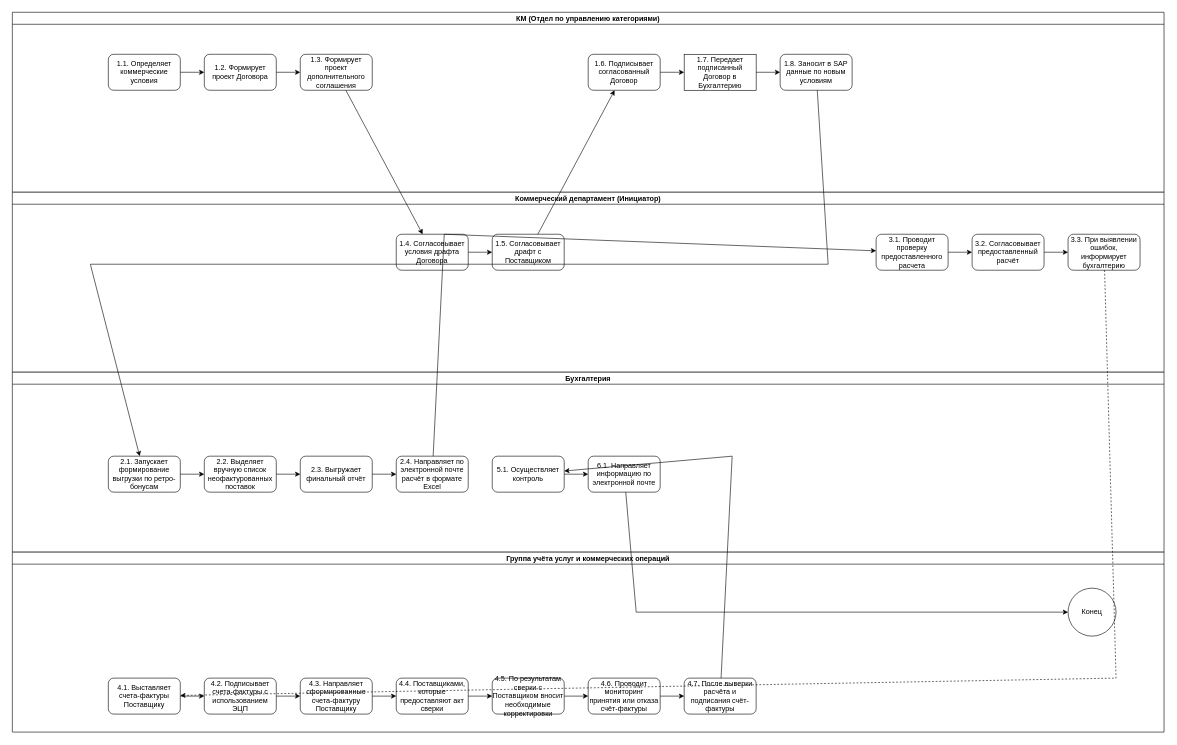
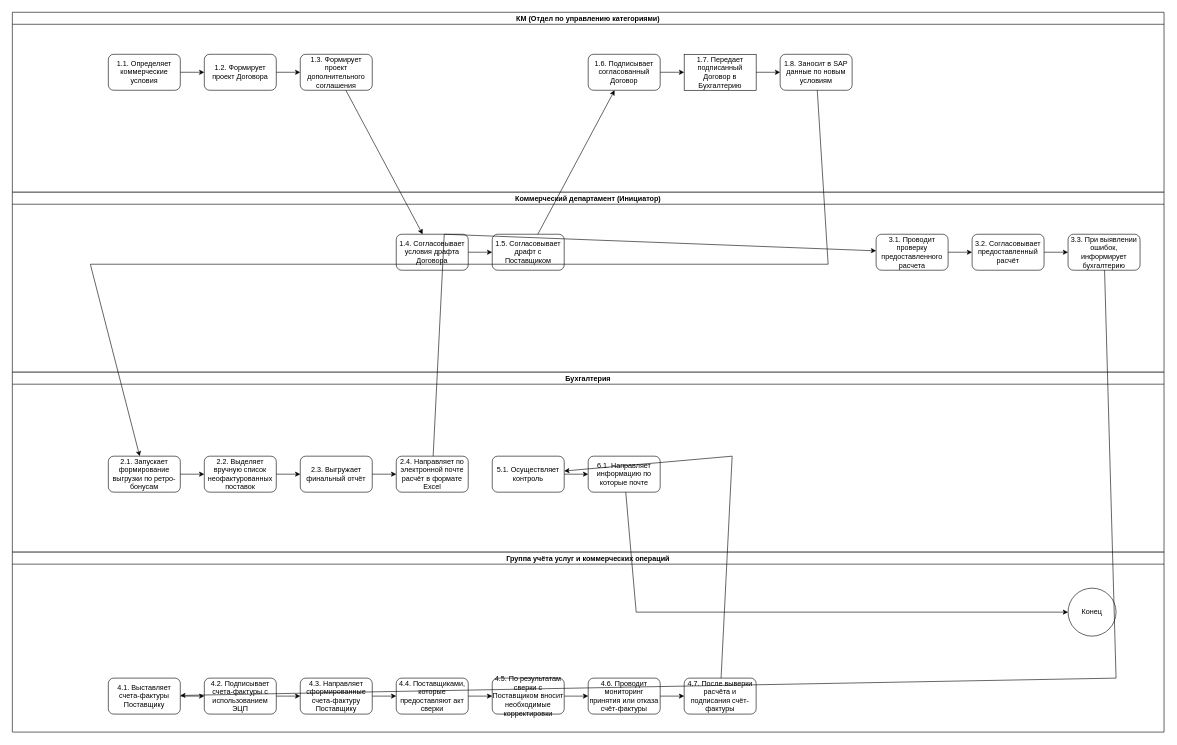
(624, 474) -> (624, 474)
(1116, 656) -> (1116, 656)
